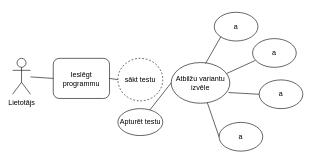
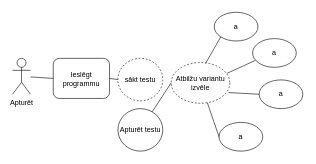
(201, 83) -> (201, 83)
(22, 103) -> (22, 103)
(140, 122) -> (140, 130)
